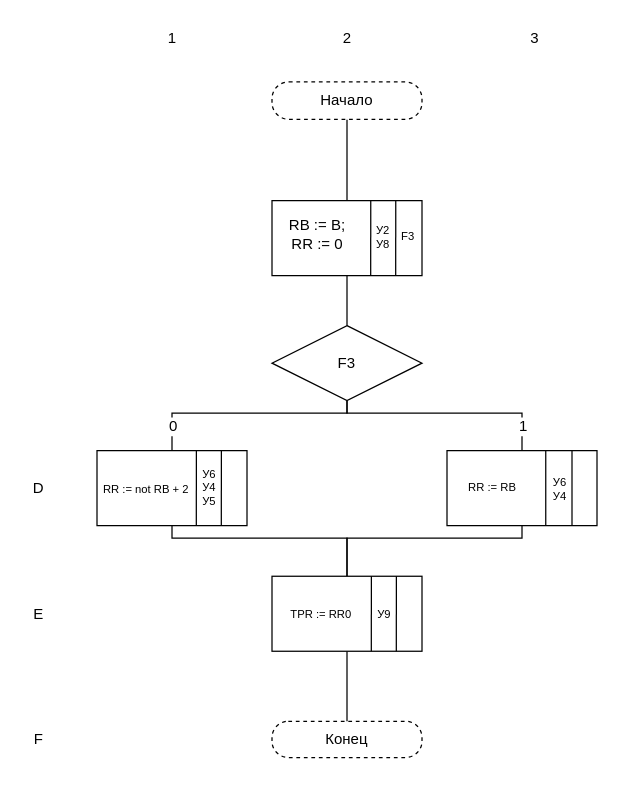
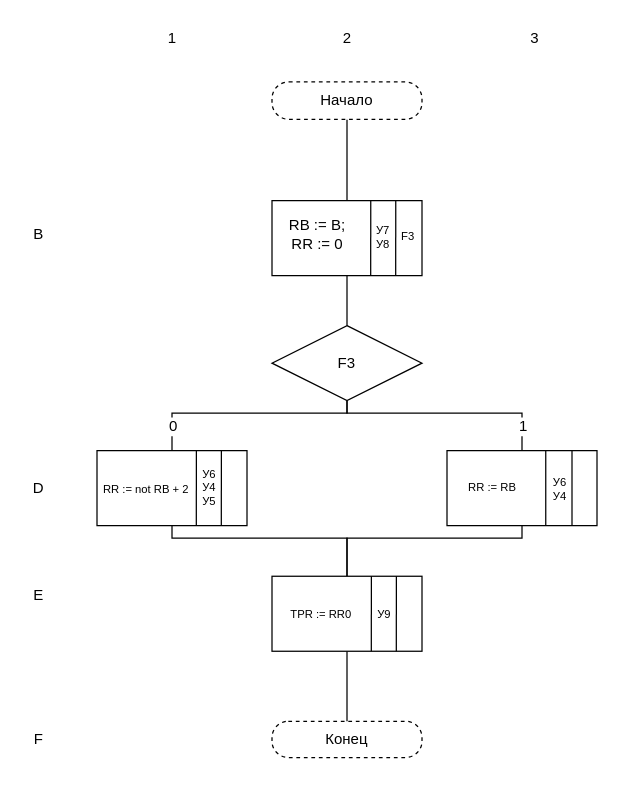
none -> (38, 234)
(383, 237) -> (383, 237)
(38, 614) -> (38, 595)
